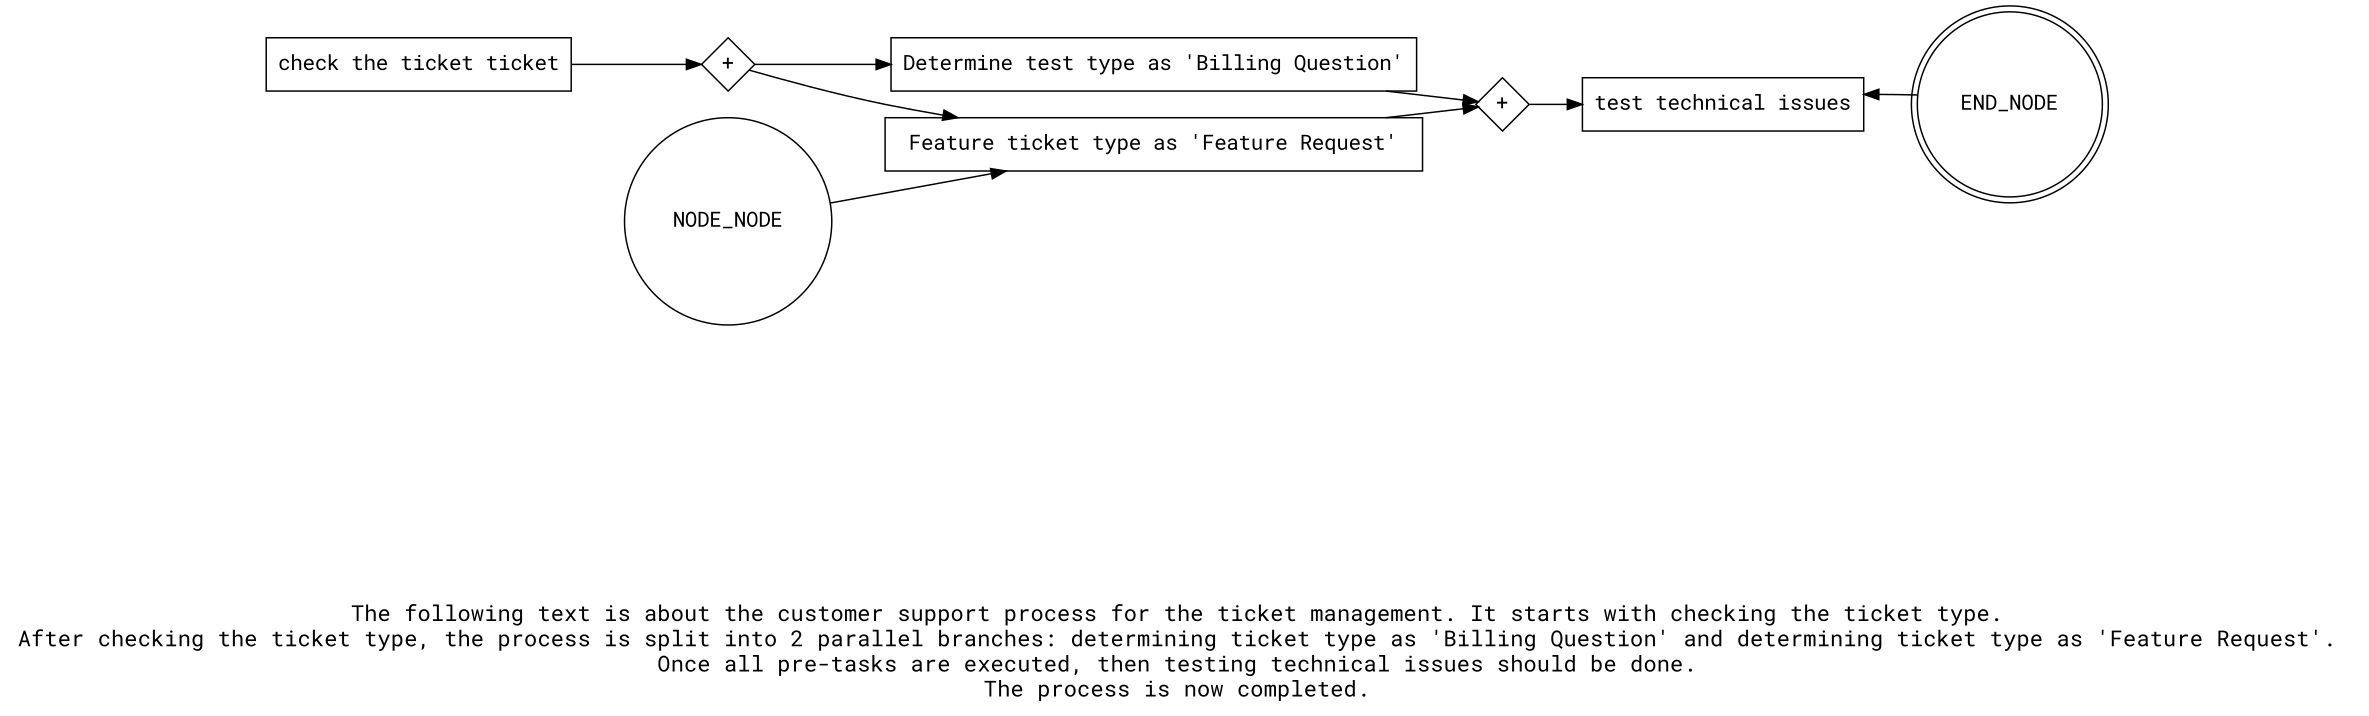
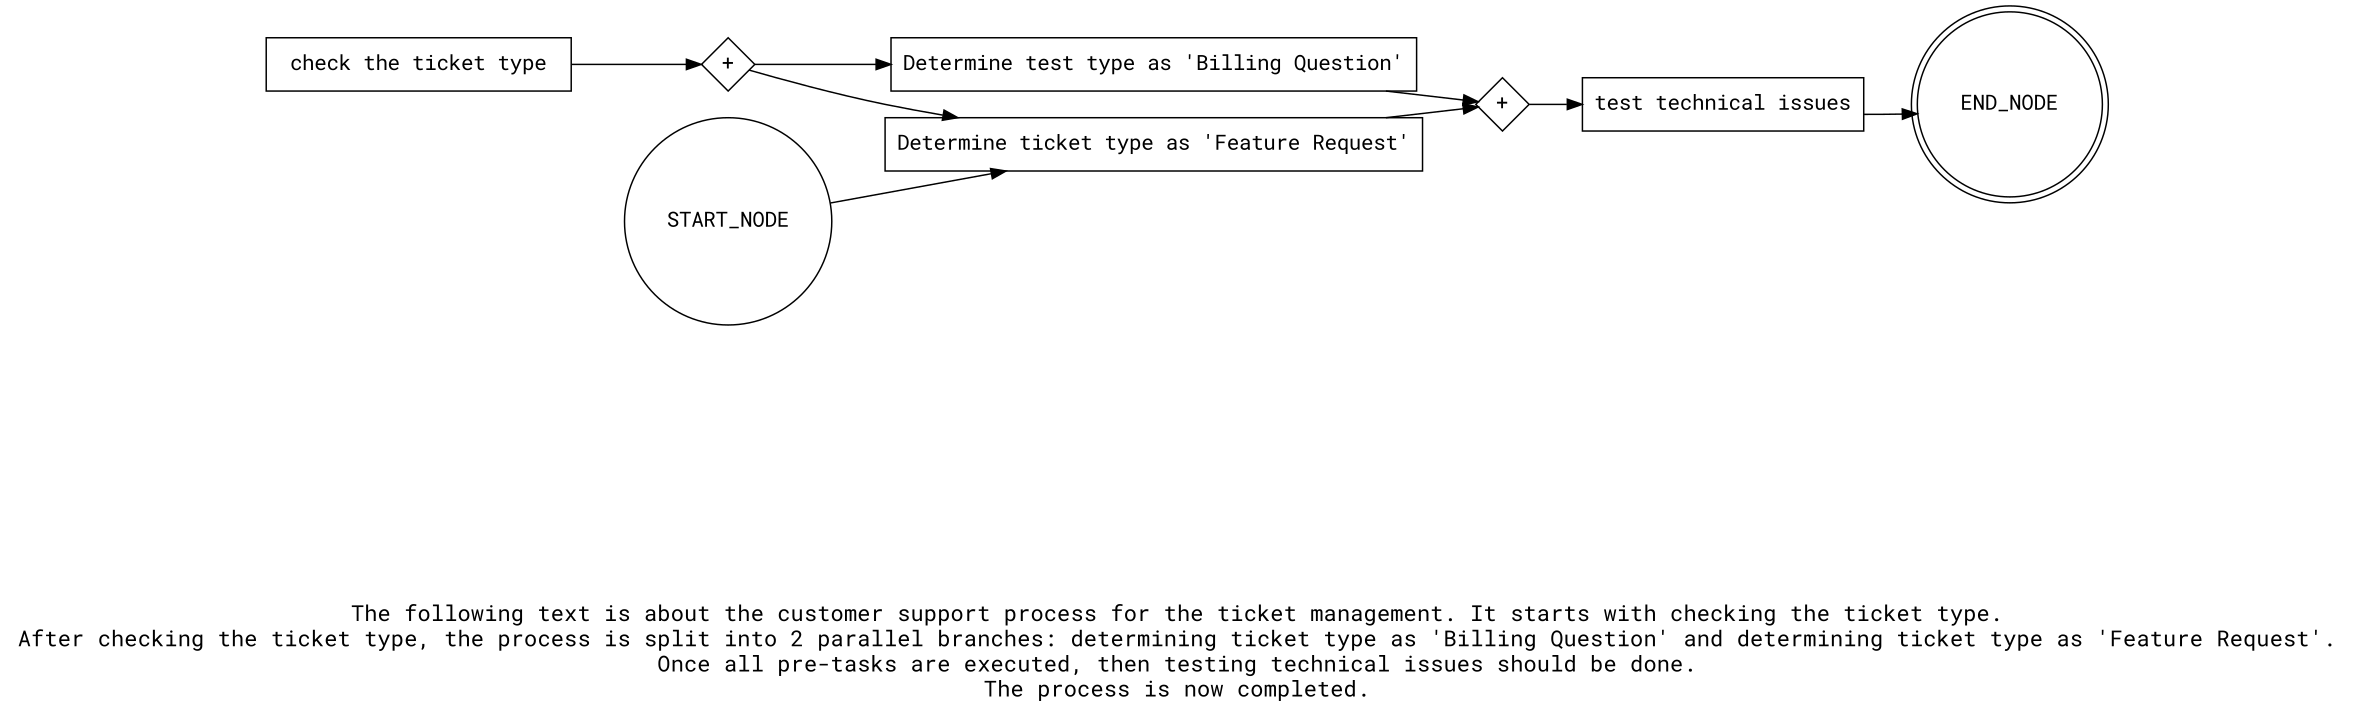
(419, 64) -> (419, 64)
(1898, 95) -> (1883, 114)
(1154, 144) -> (1154, 144)
(728, 221) -> (728, 221)
